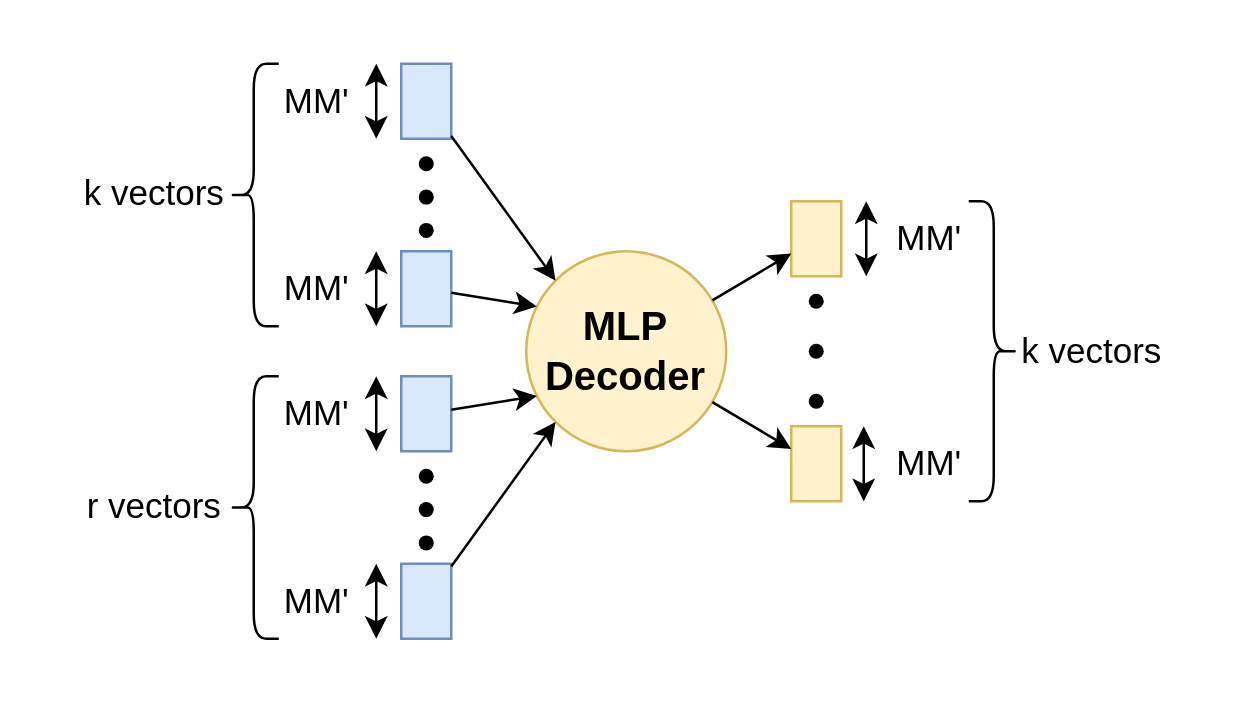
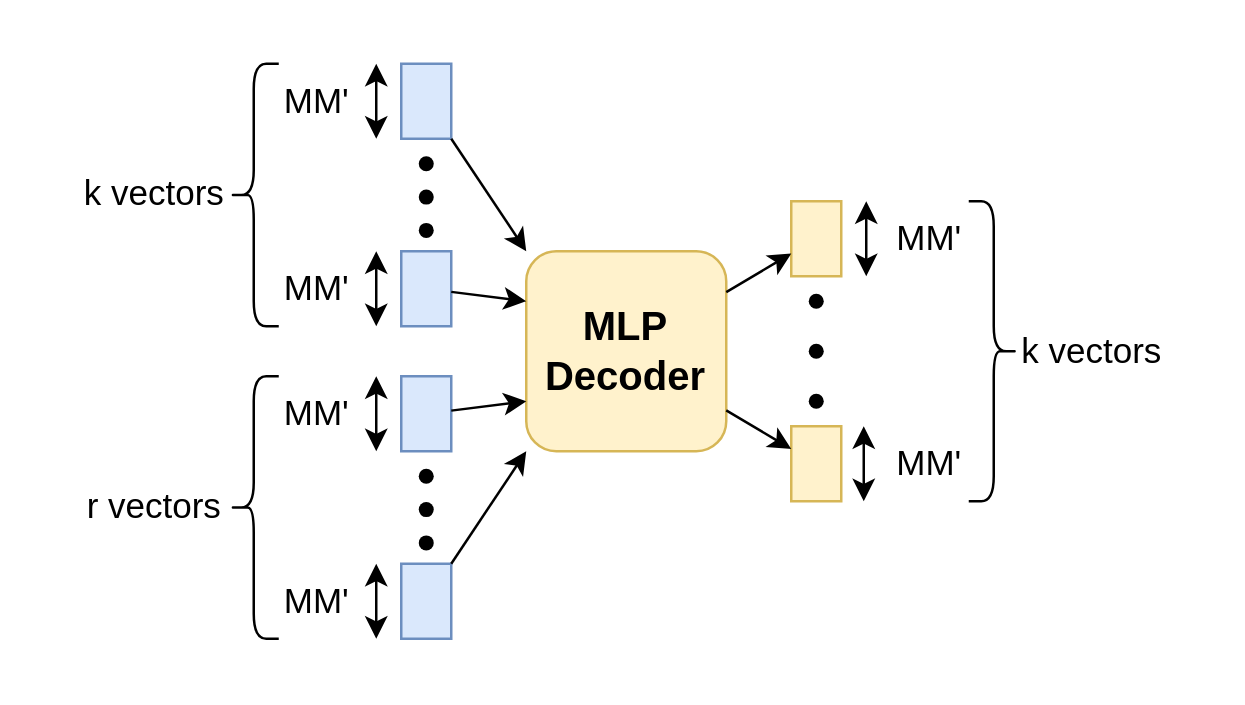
(626, 351) -> (626, 351)
